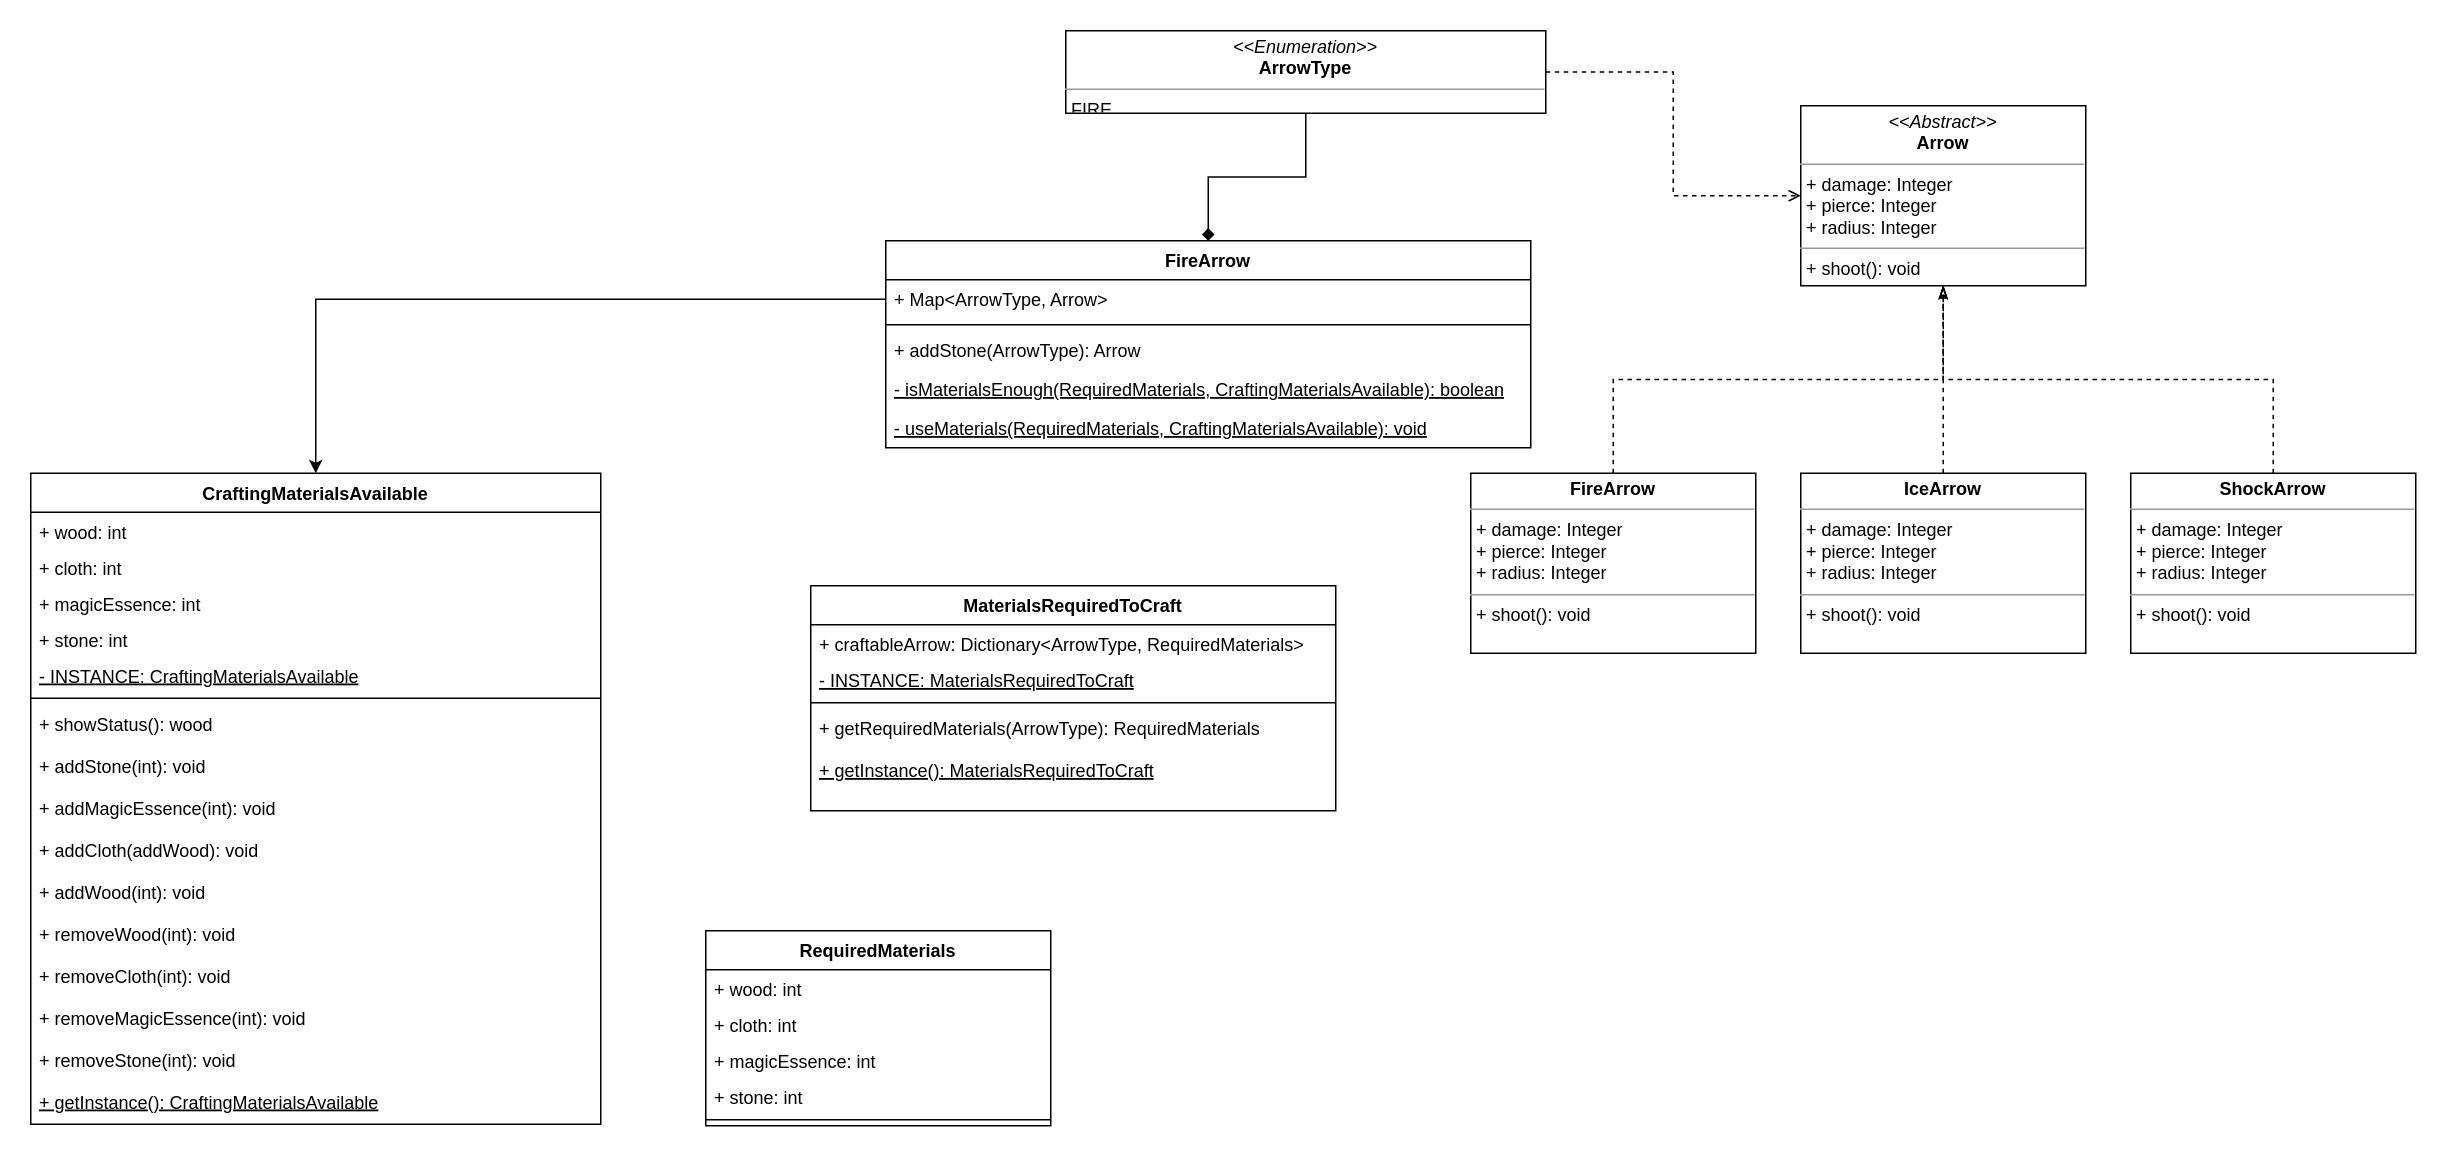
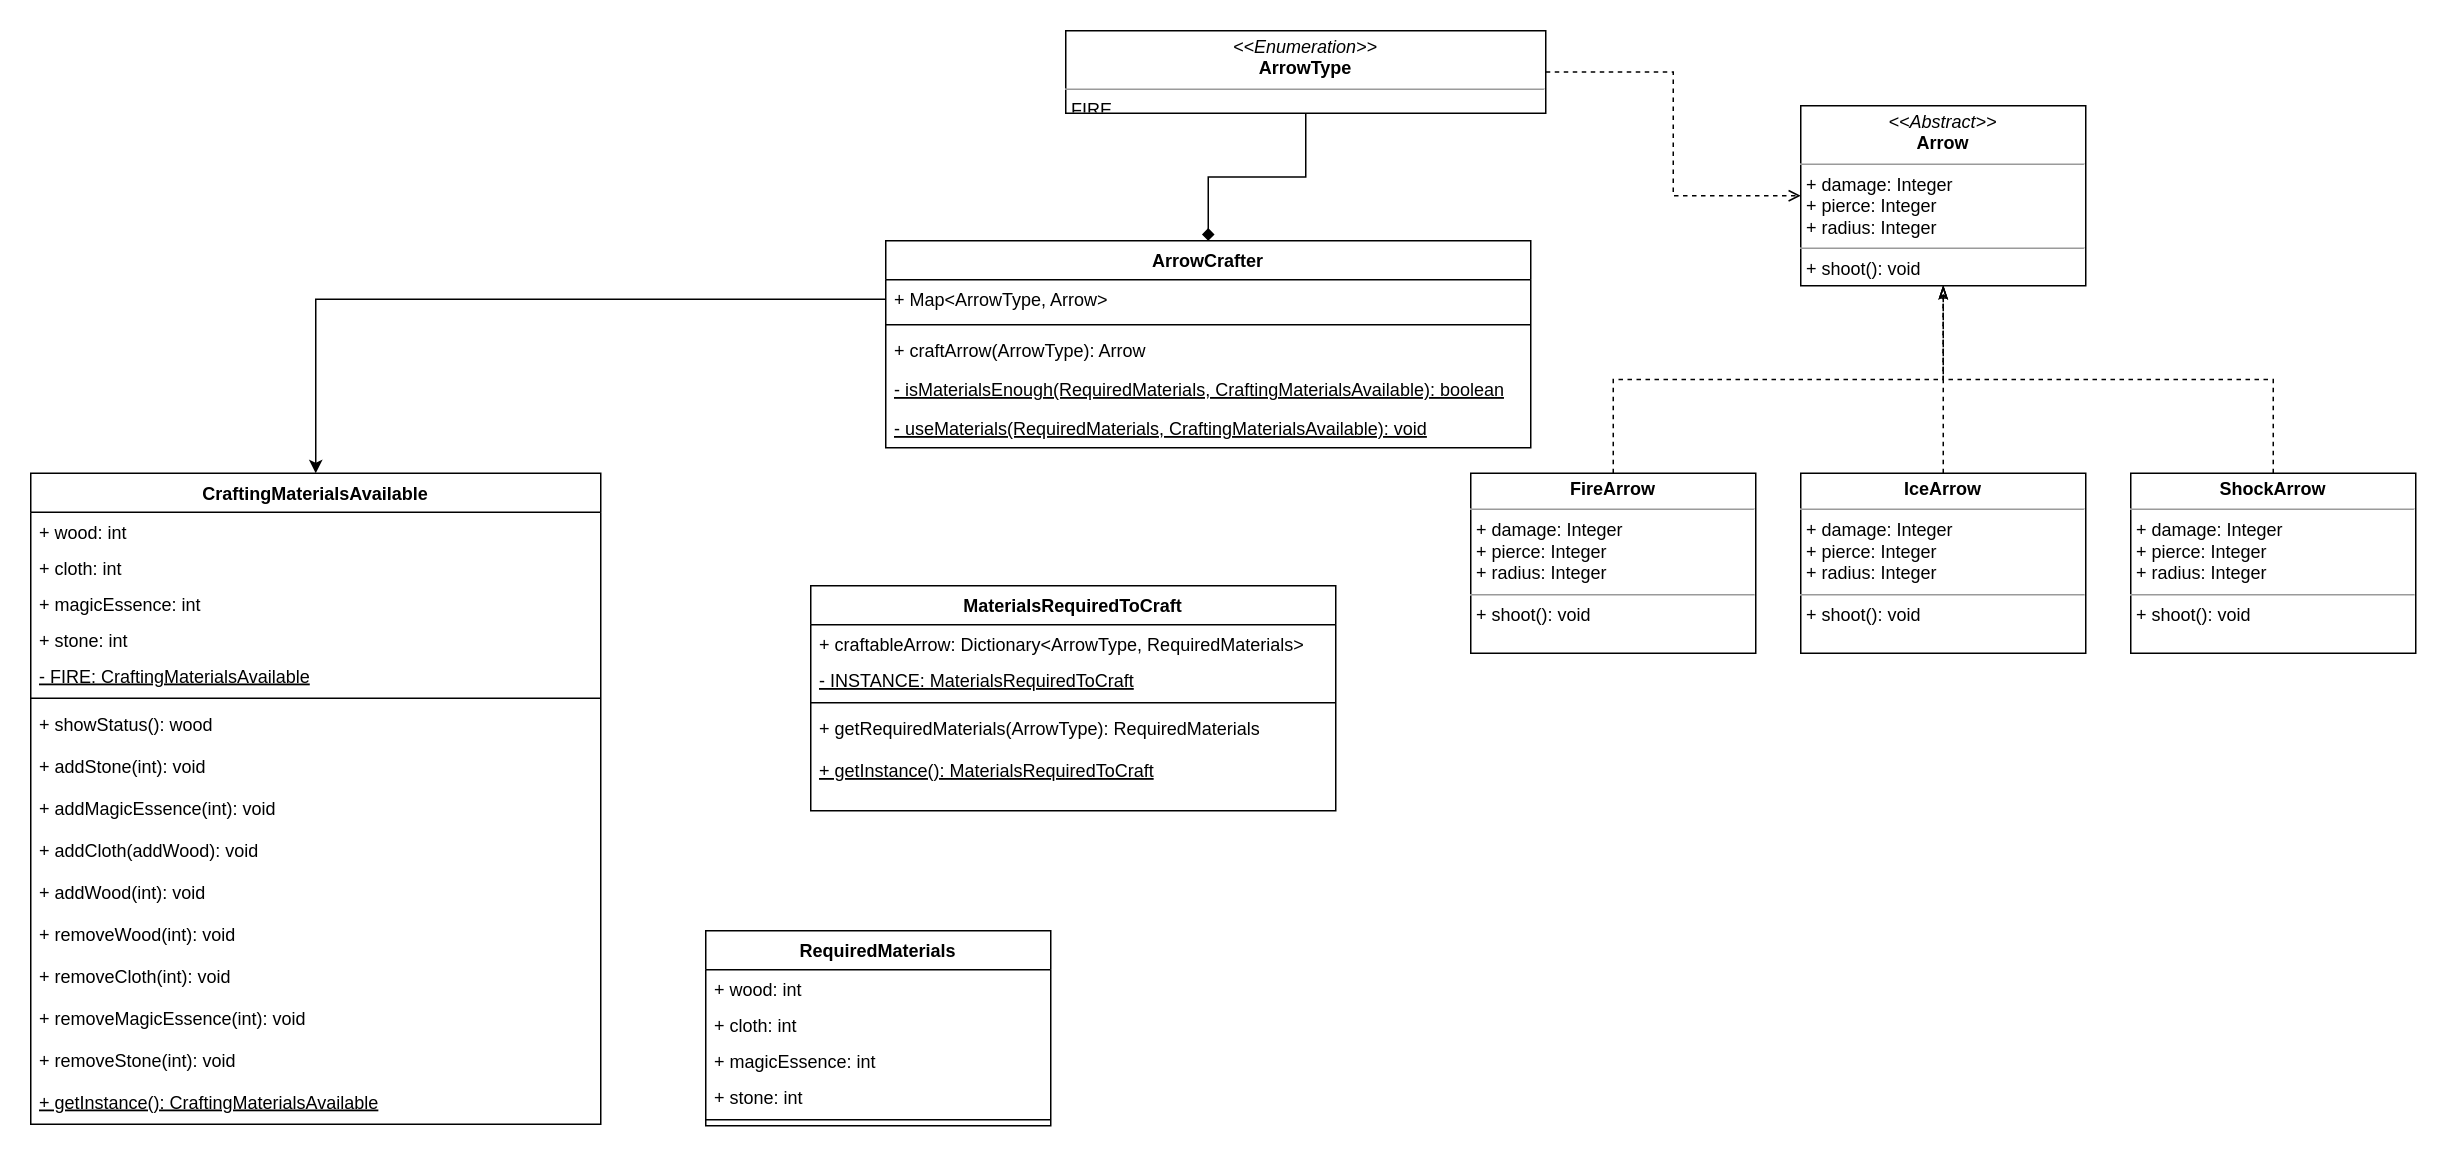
(1208, 261) -> (1208, 261)
(1028, 351) -> (1038, 351)
(209, 677) -> (189, 677)
